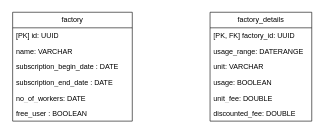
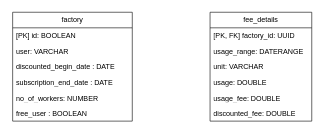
(261, 20) -> (261, 20)
(38, 36) -> (44, 36)
(40, 52) -> (40, 52)
(71, 68) -> (68, 68)
(240, 83) -> (238, 83)
(52, 99) -> (56, 99)
(243, 99) -> (246, 99)
